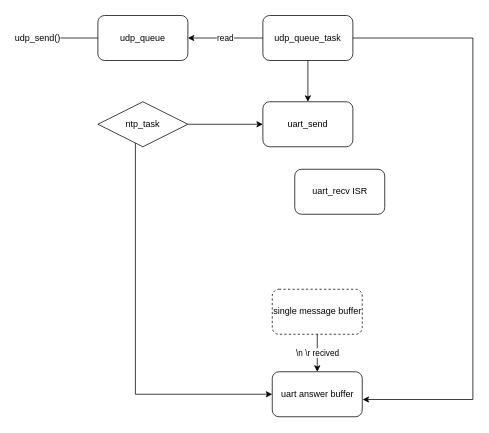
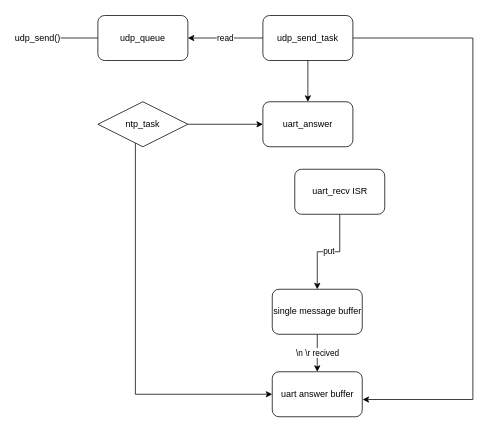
(308, 38) -> (308, 38)
(308, 124) -> (308, 124)
none -> (332, 252)
(317, 312) -> (317, 312)
